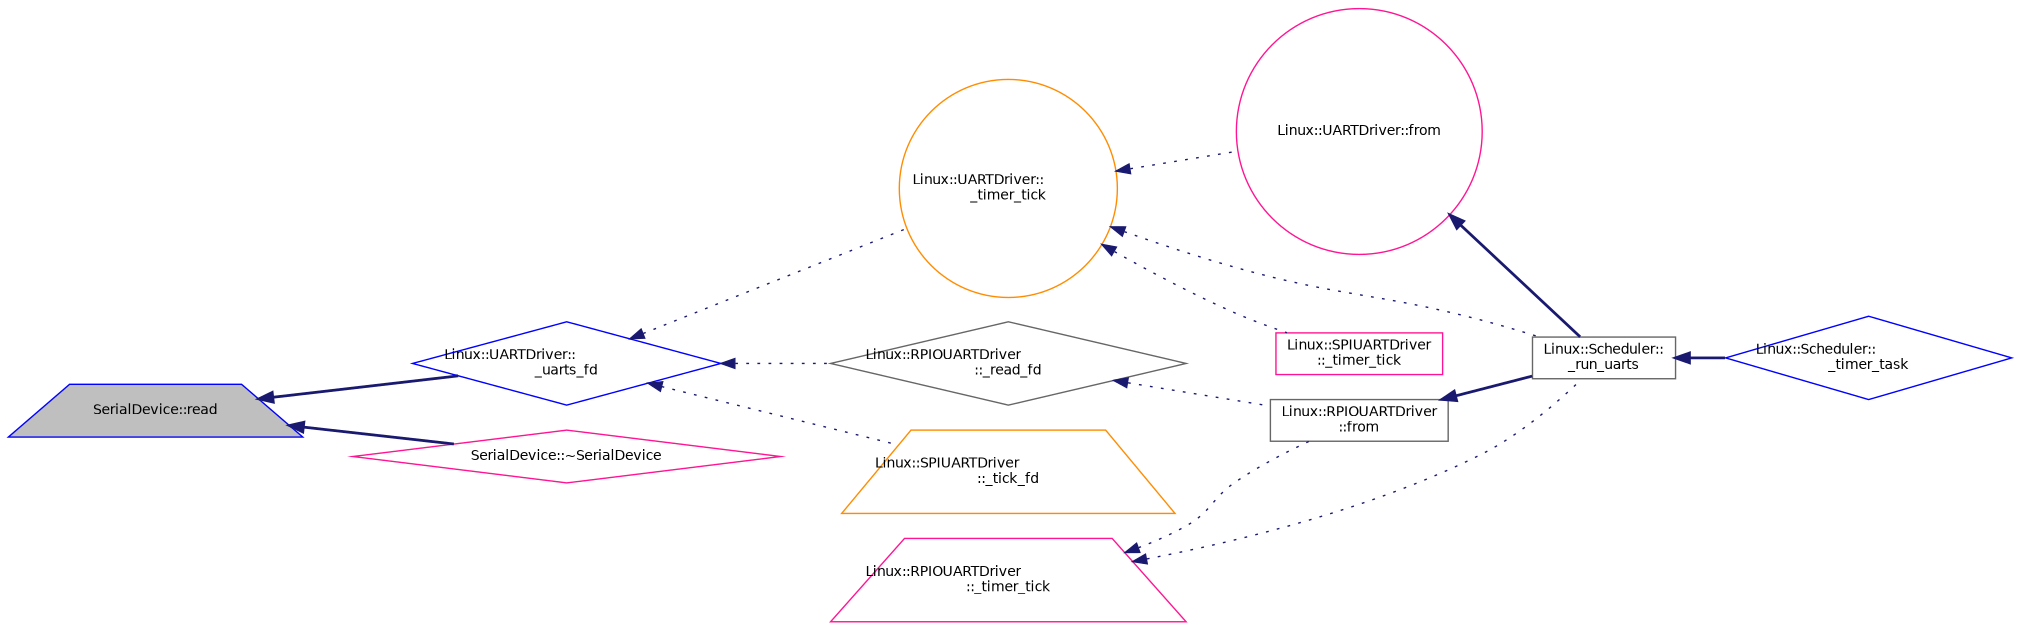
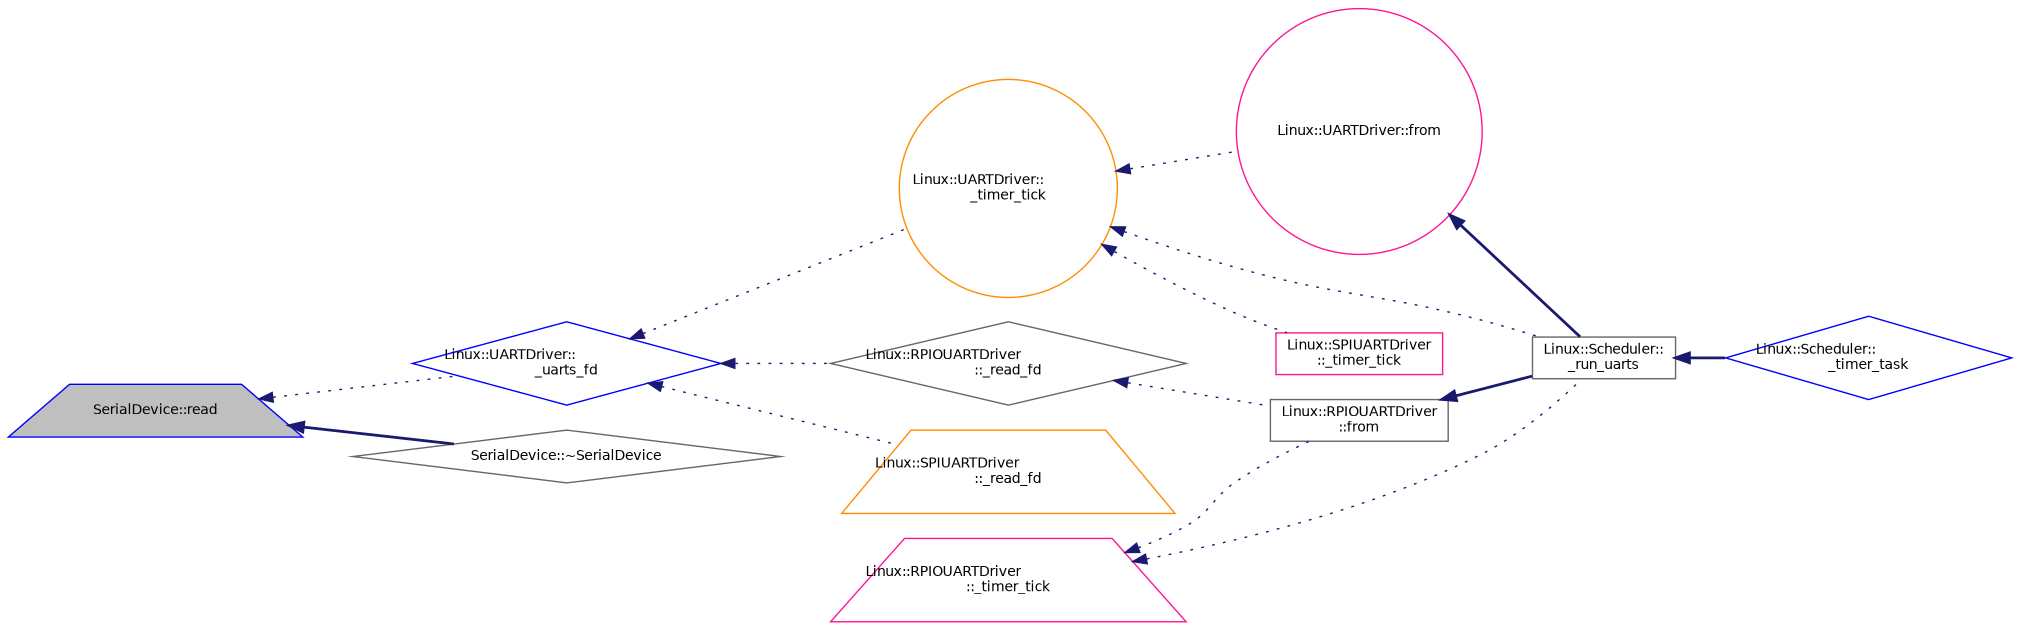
(366, 387) -> (366, 387)
(567, 457) -> (567, 457)
(1008, 472) -> (1008, 472)
